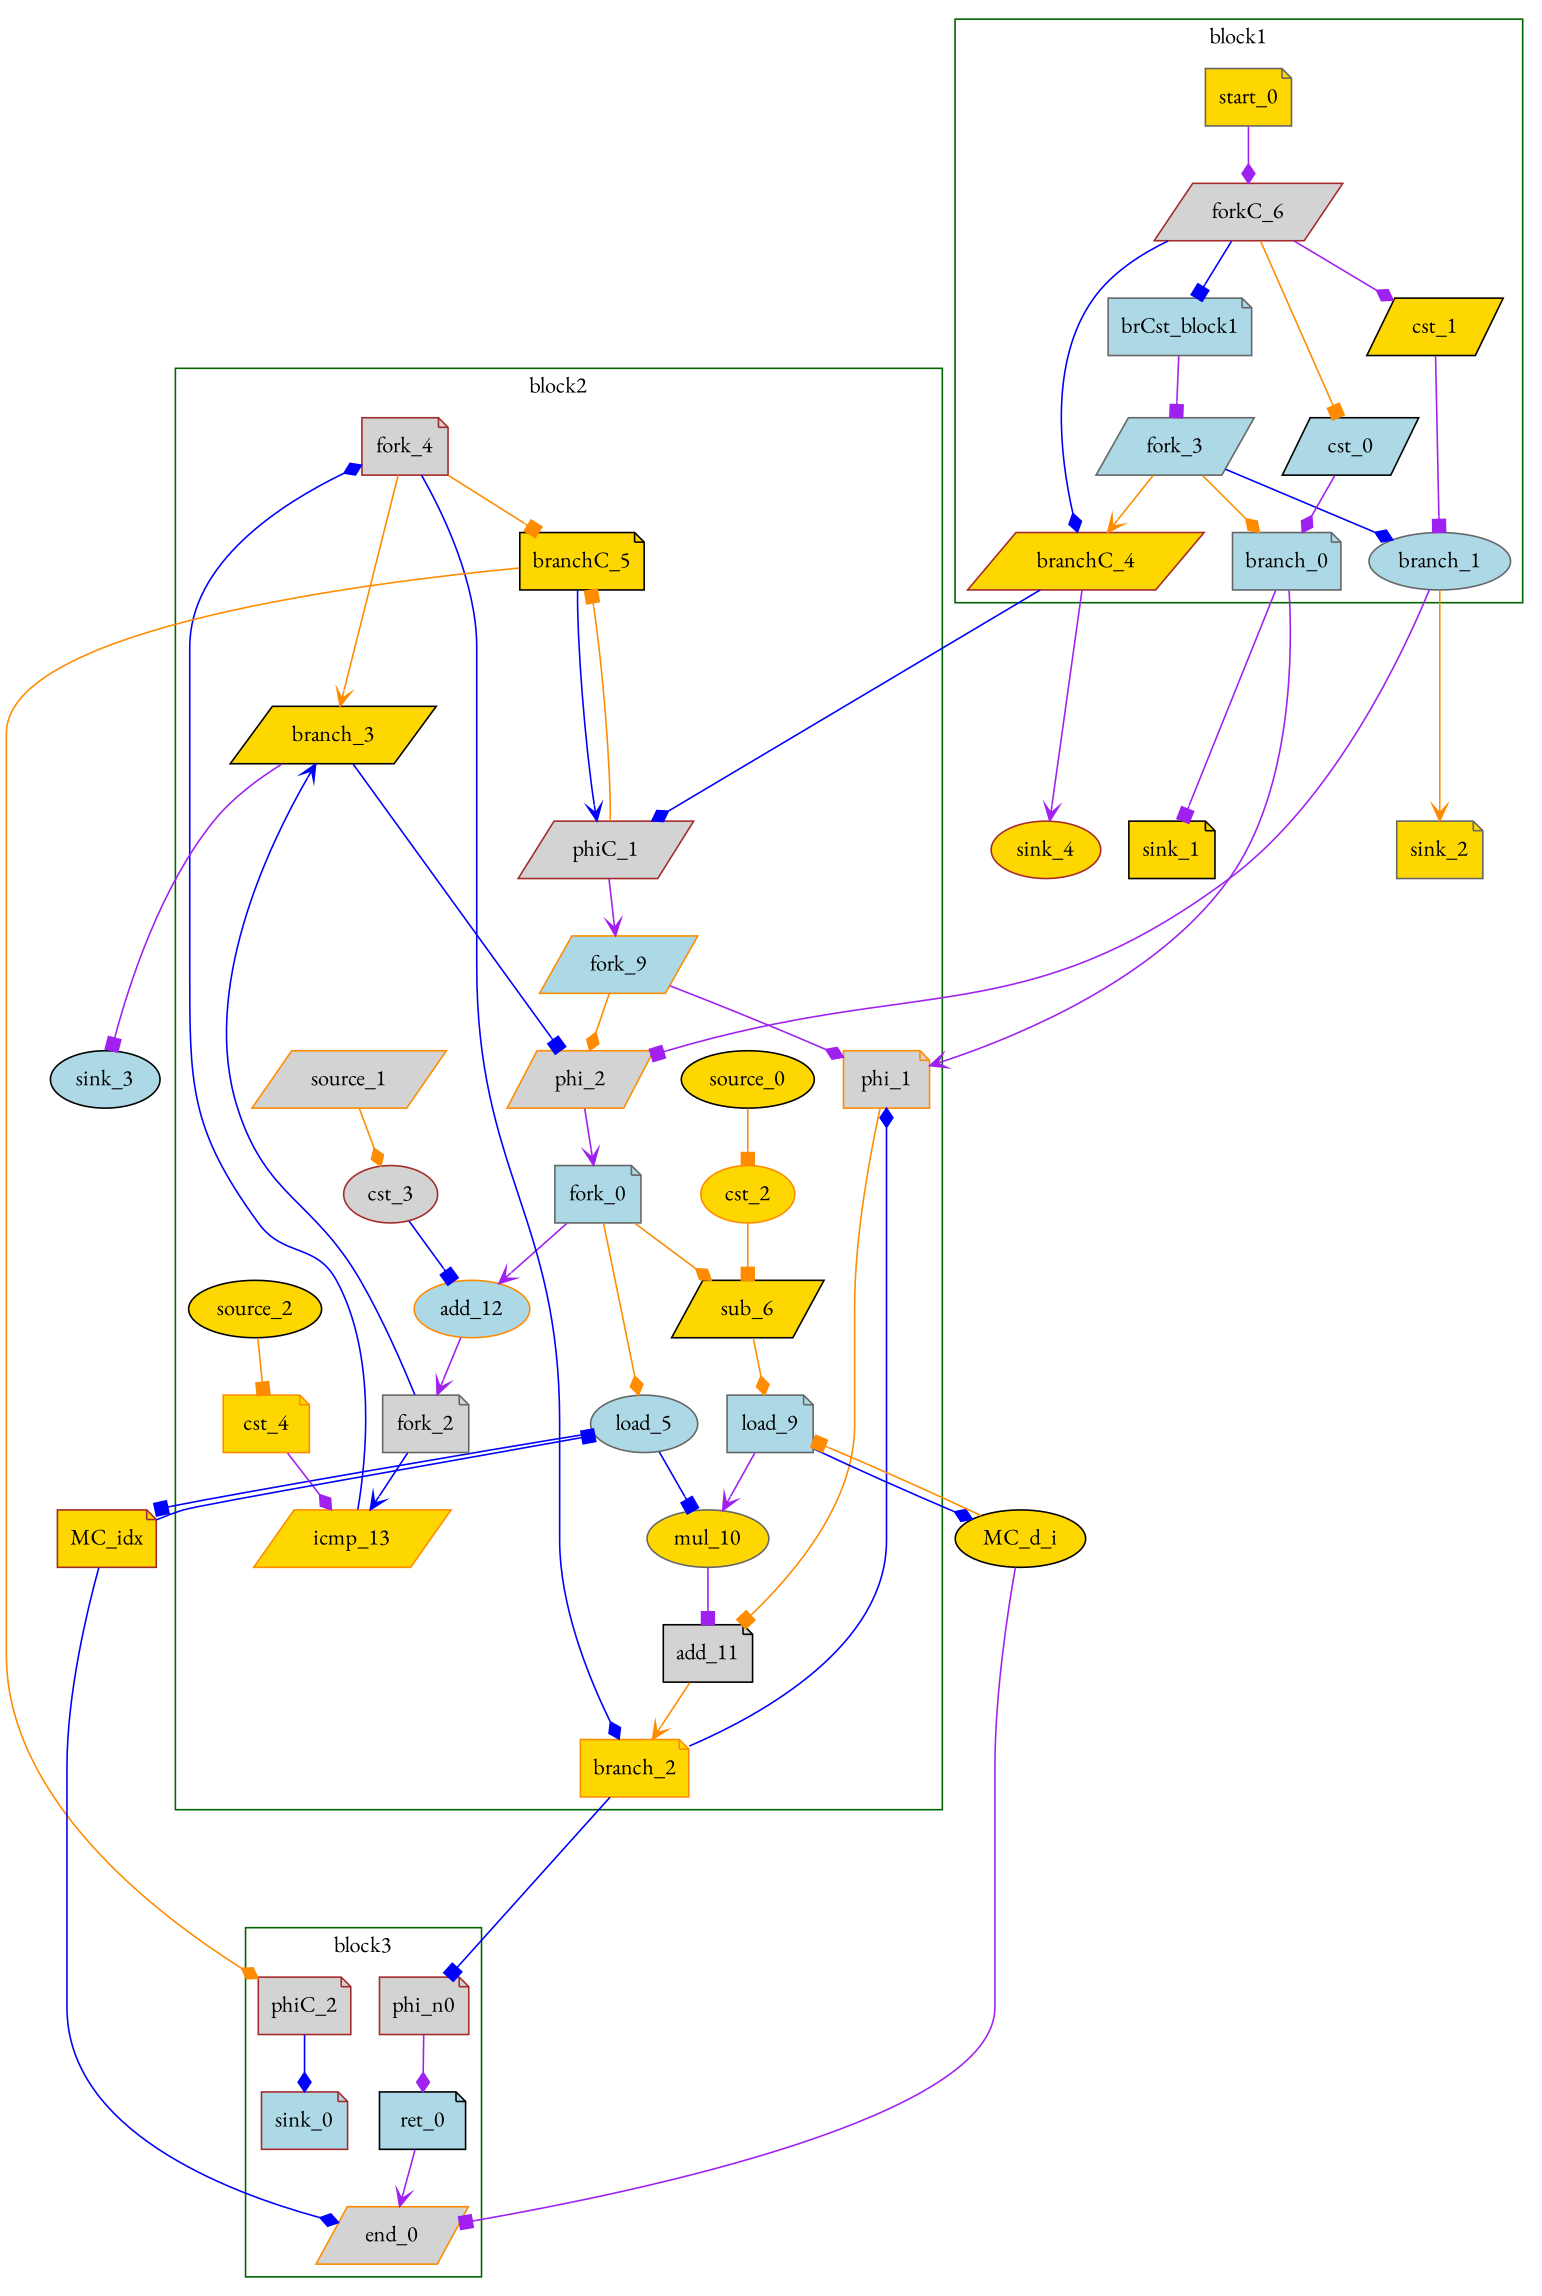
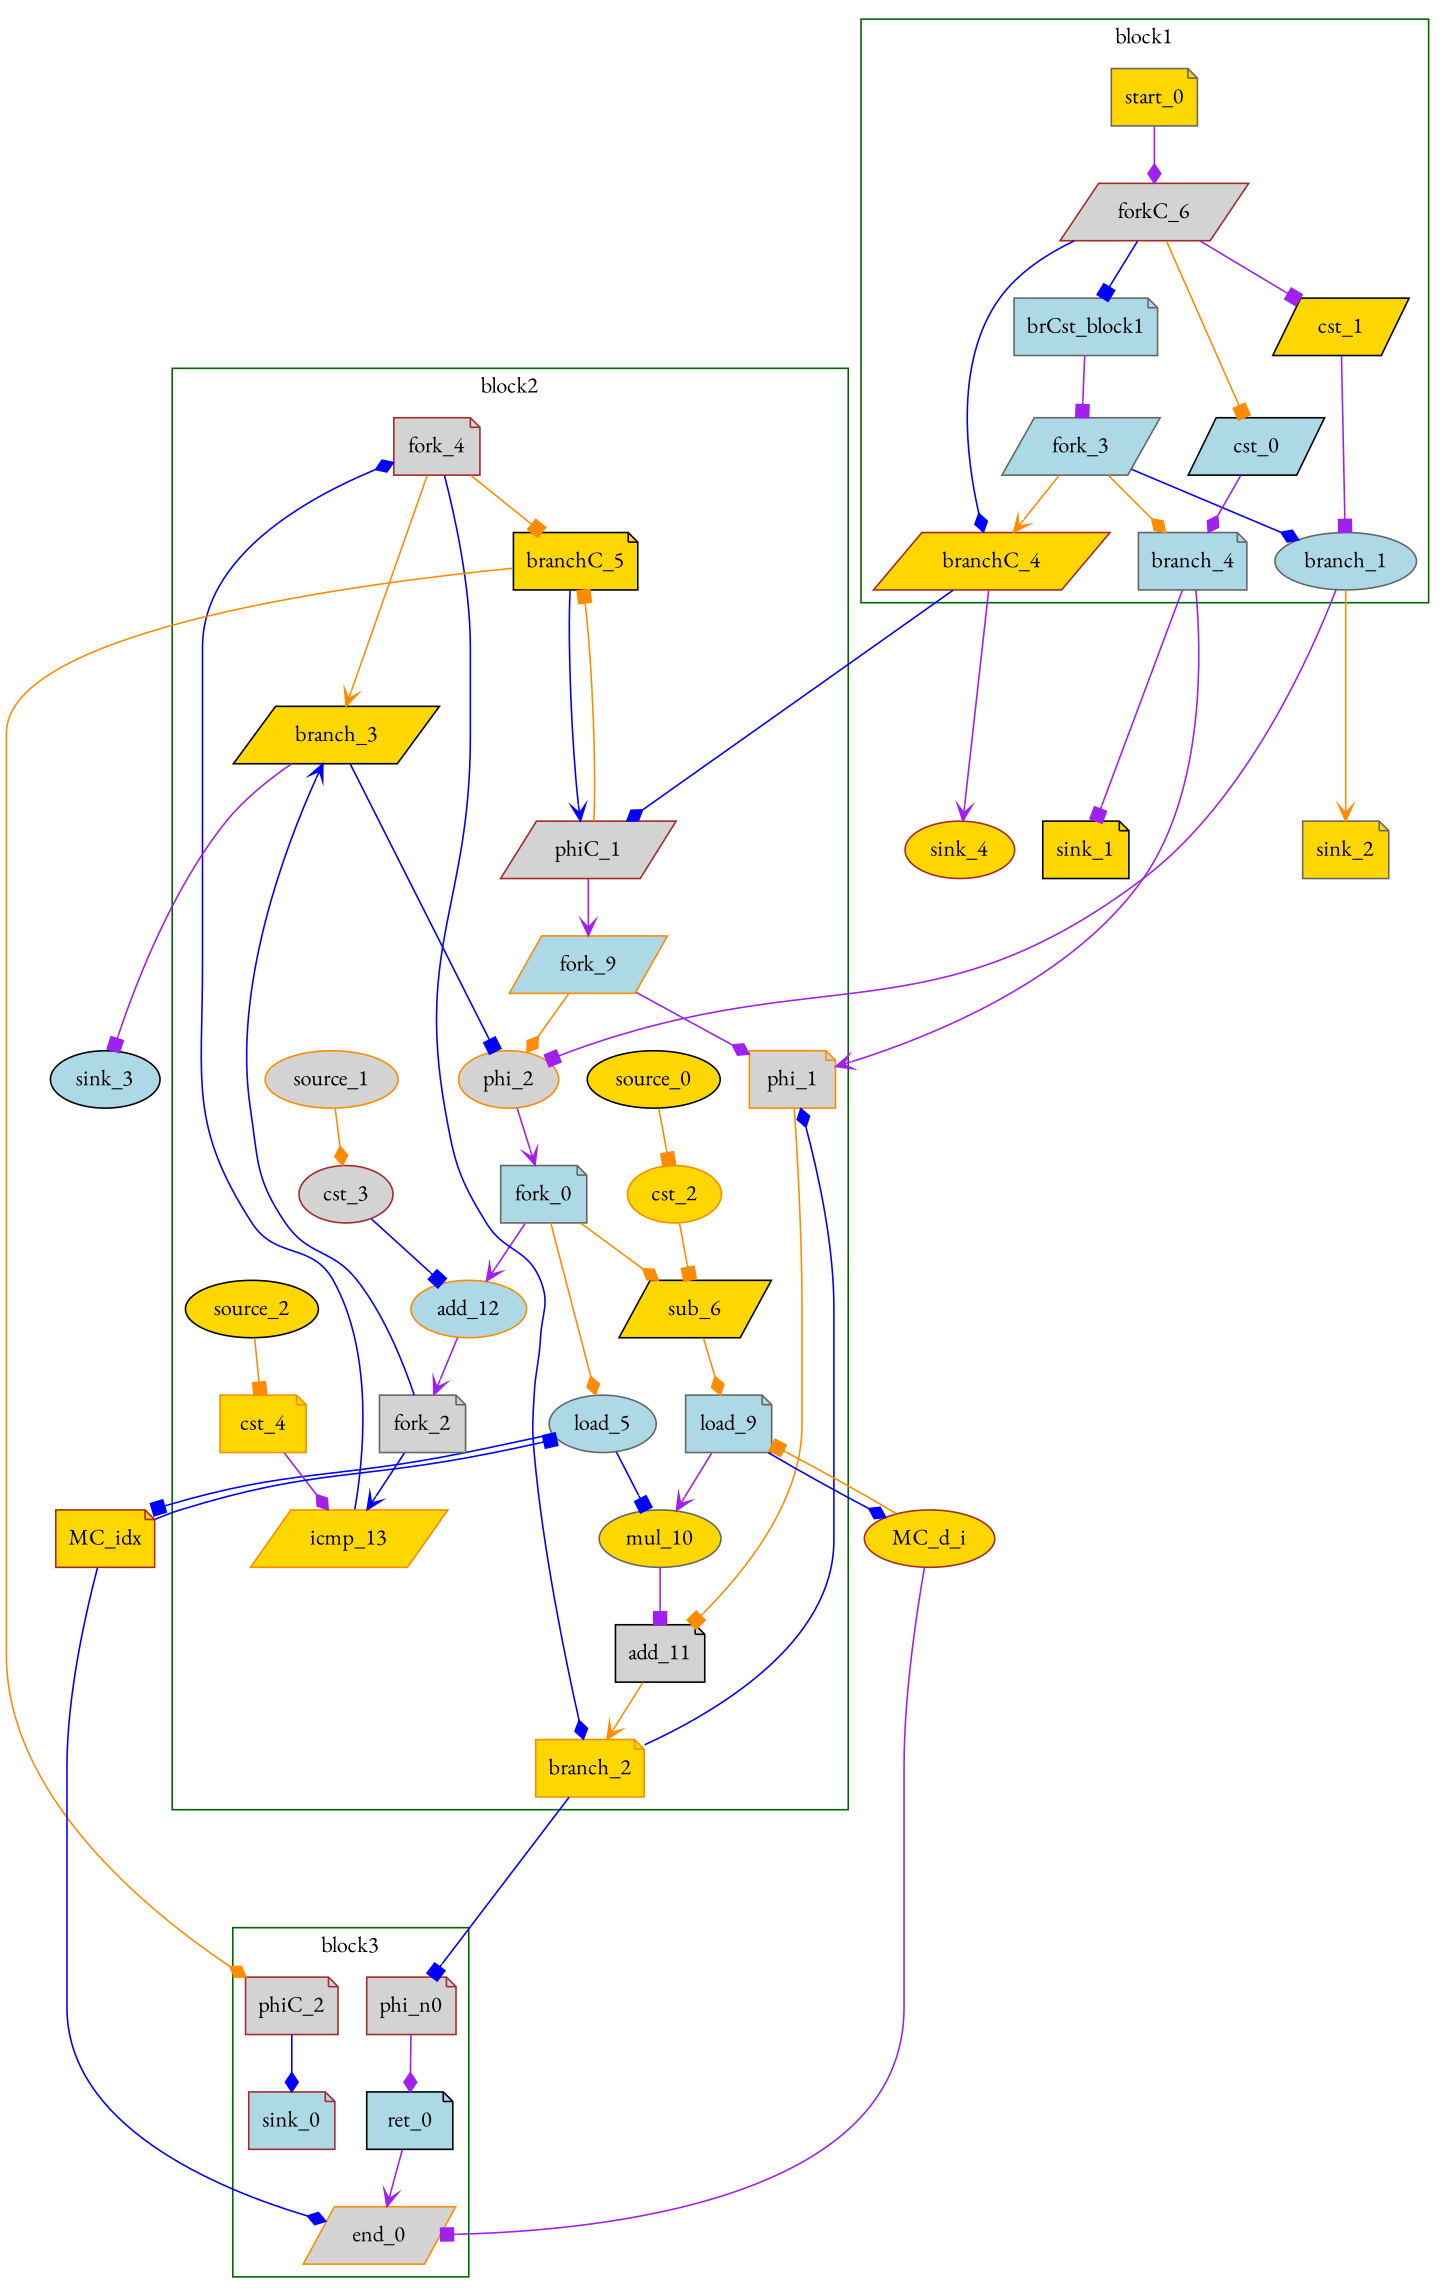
(1335, 266) -> (1243, 266)
(1287, 561) -> (1193, 561)
(349, 1079) -> (332, 1079)
(580, 1079) -> (509, 1079)
(1020, 1539) -> (930, 1539)
